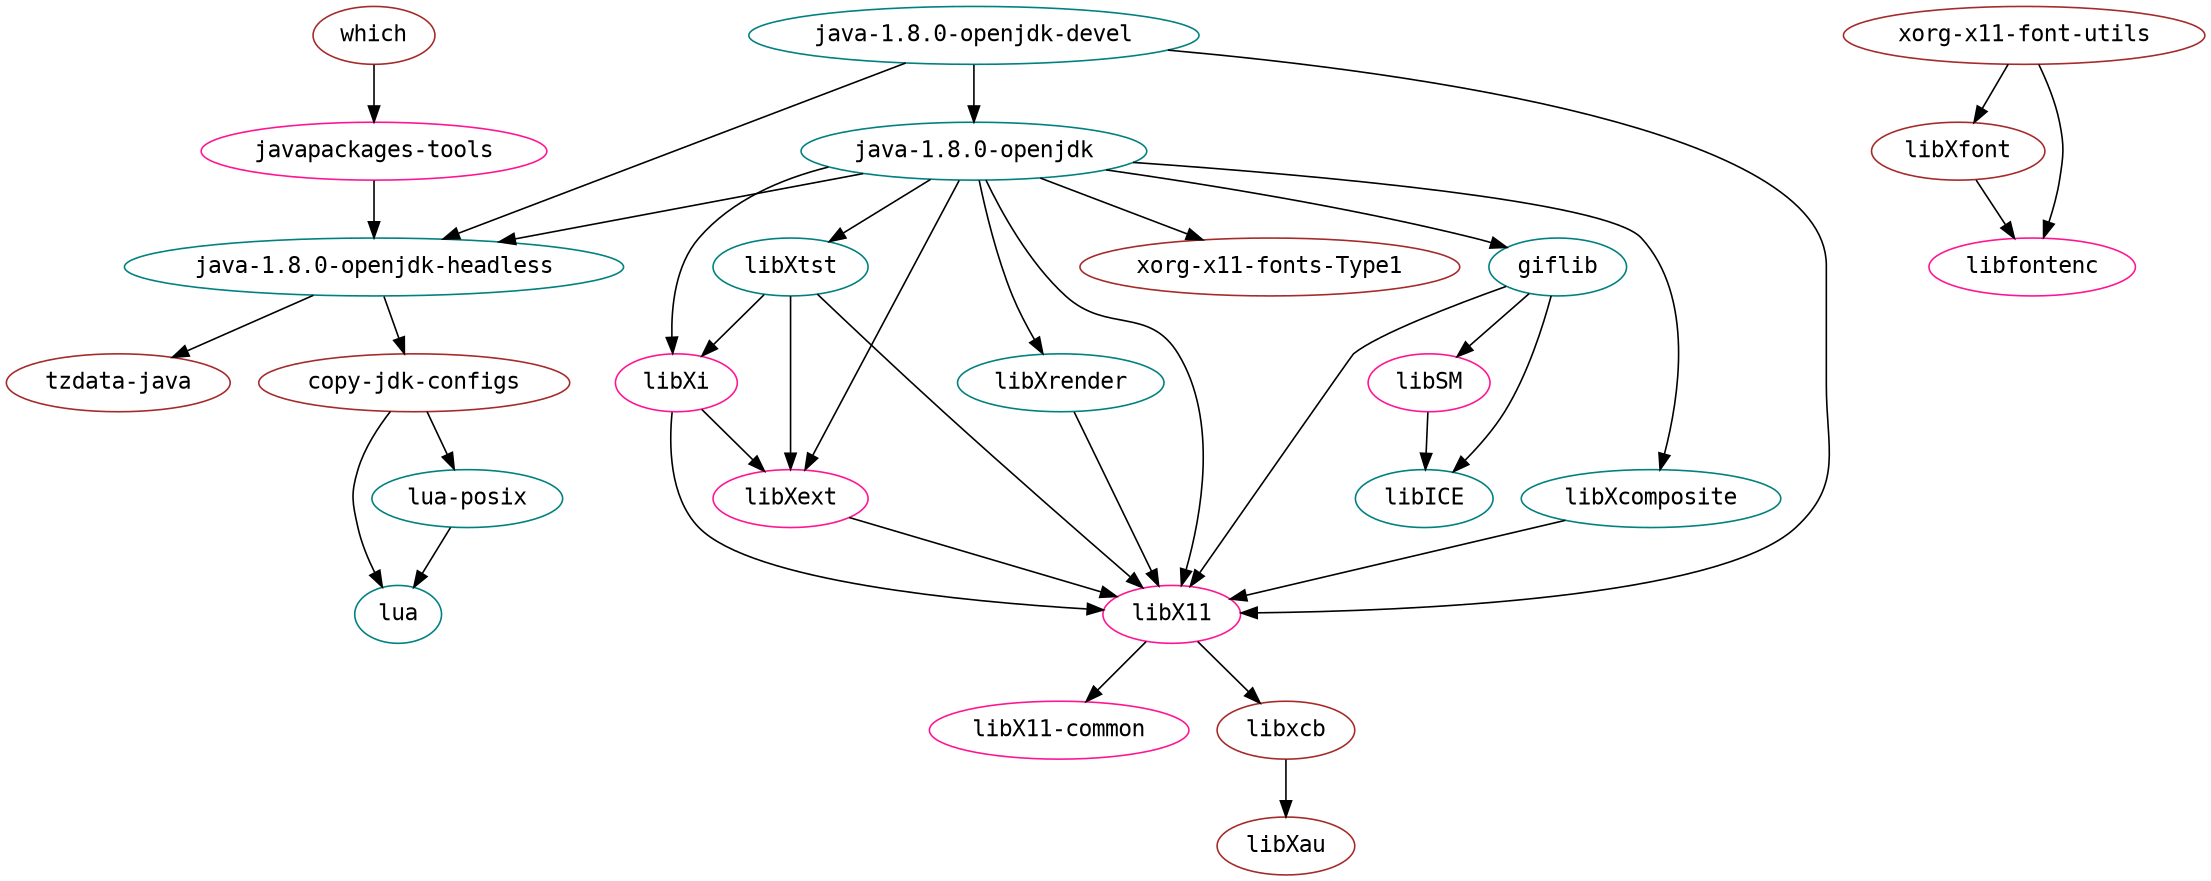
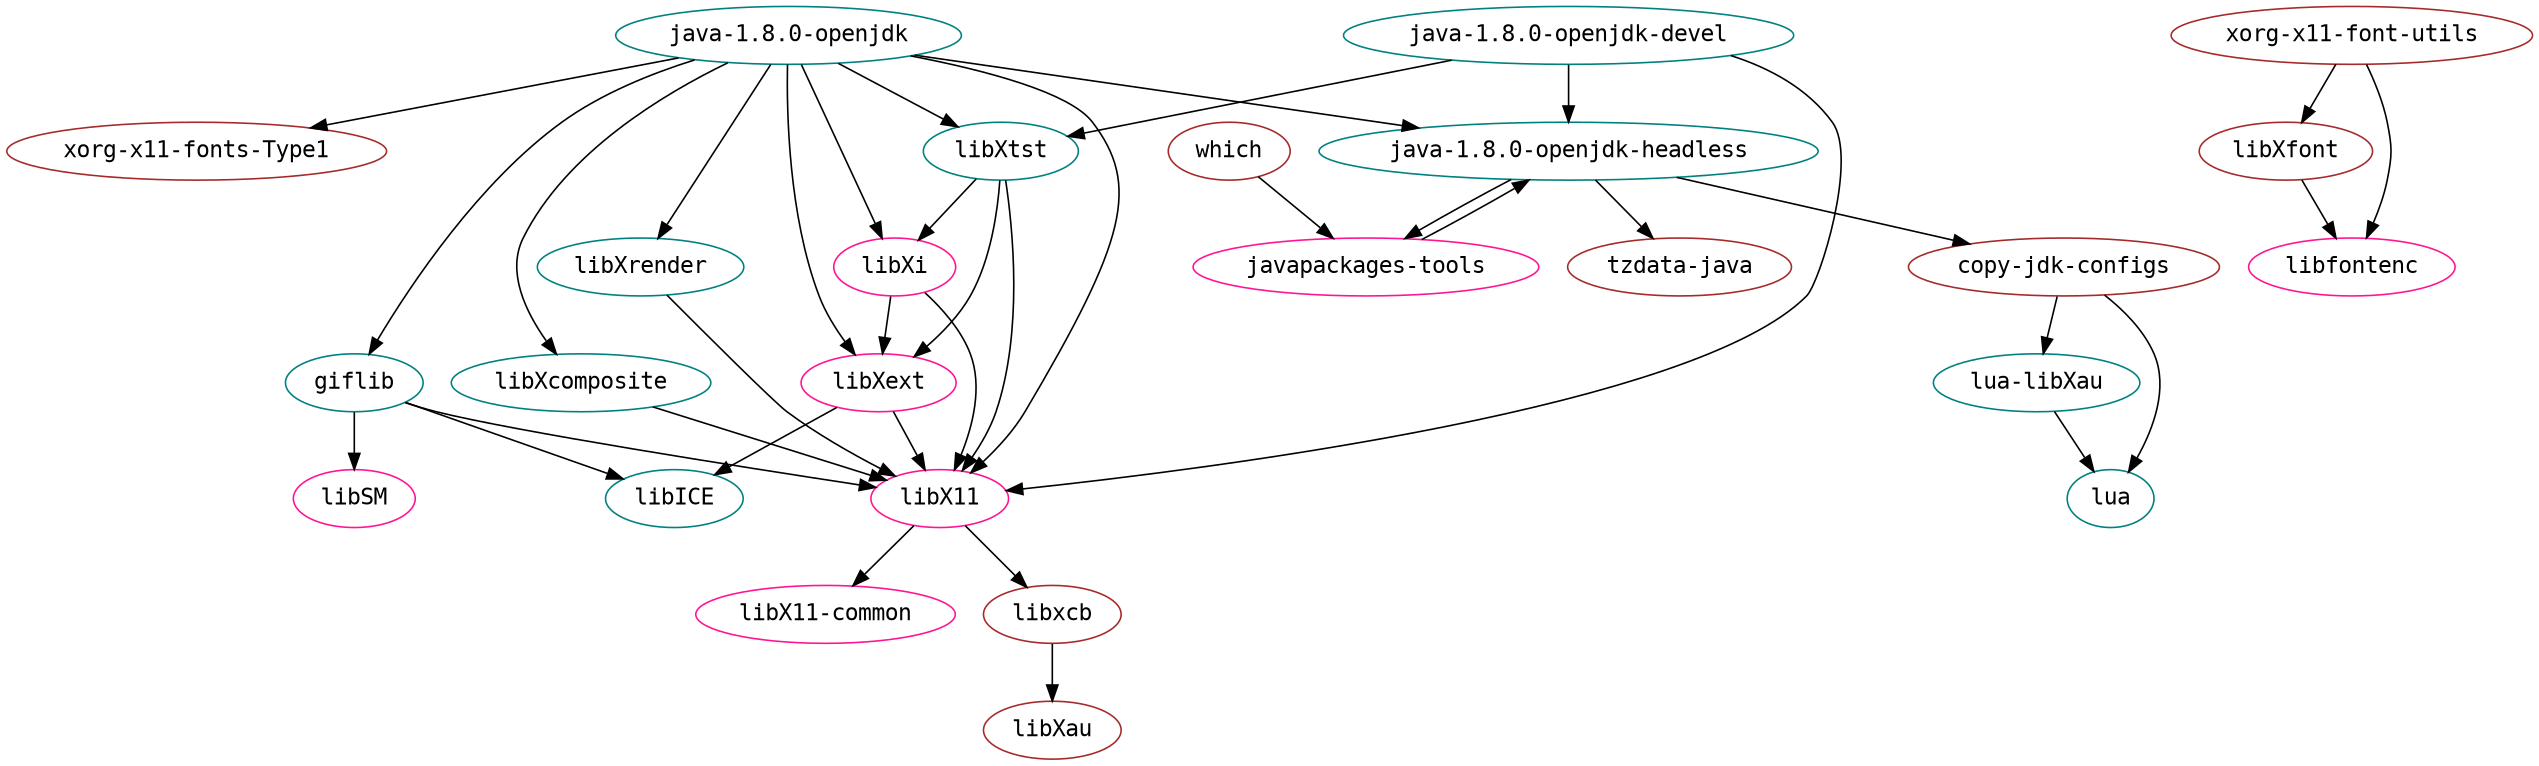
(974, 85) -> (1277, 95)
none -> (1465, 204)
(1427, 433) -> (783, 437)
(467, 499) -> (2037, 383)
